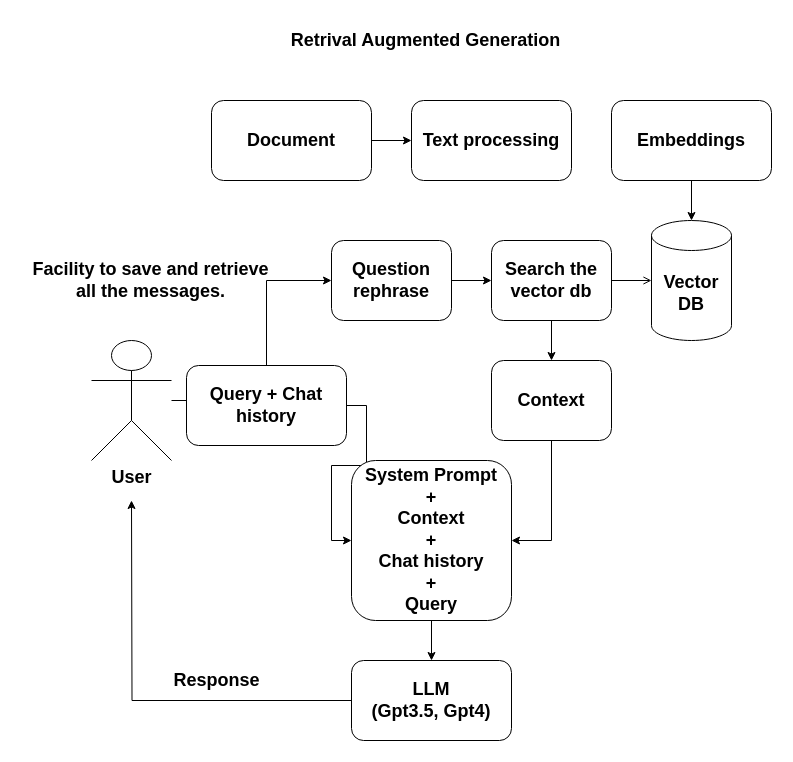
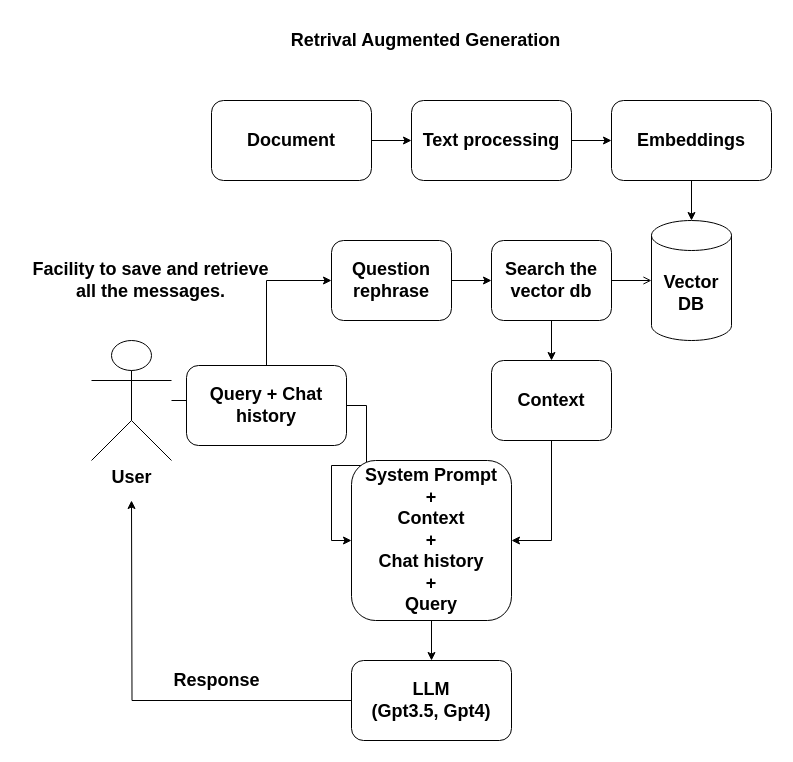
none -> (588, 141)
